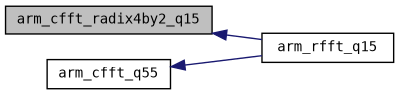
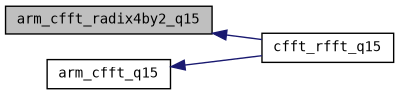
(328, 48) -> (328, 48)
(109, 74) -> (109, 74)
